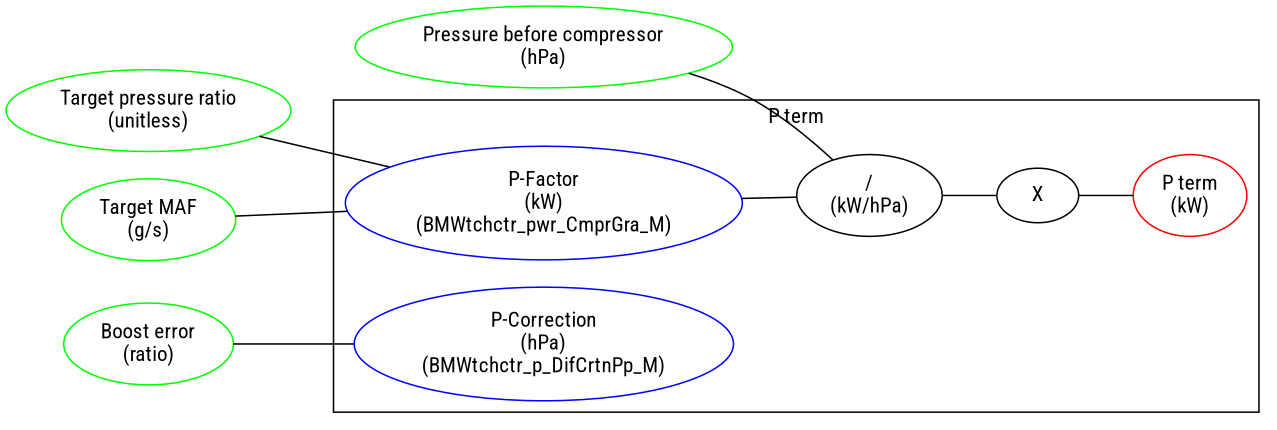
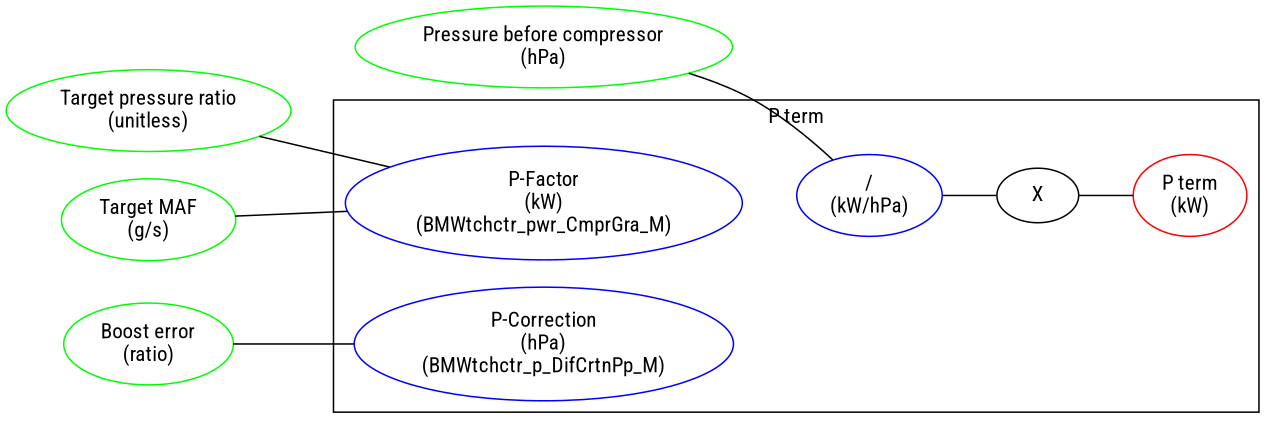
(869, 195) -> (869, 195)
(769, 198) -> none
